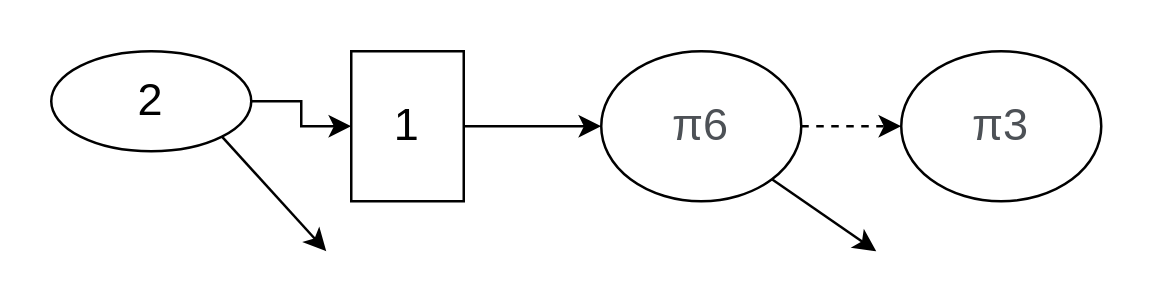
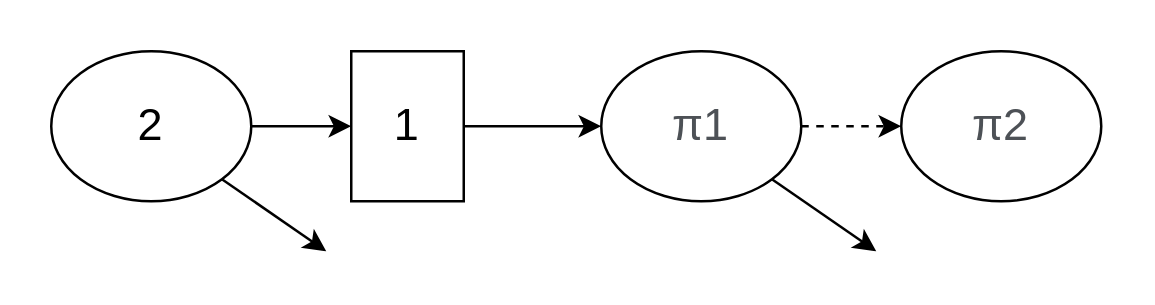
(151, 101) -> (151, 126)
(701, 126) -> (701, 126)
(1001, 126) -> (1001, 126)
